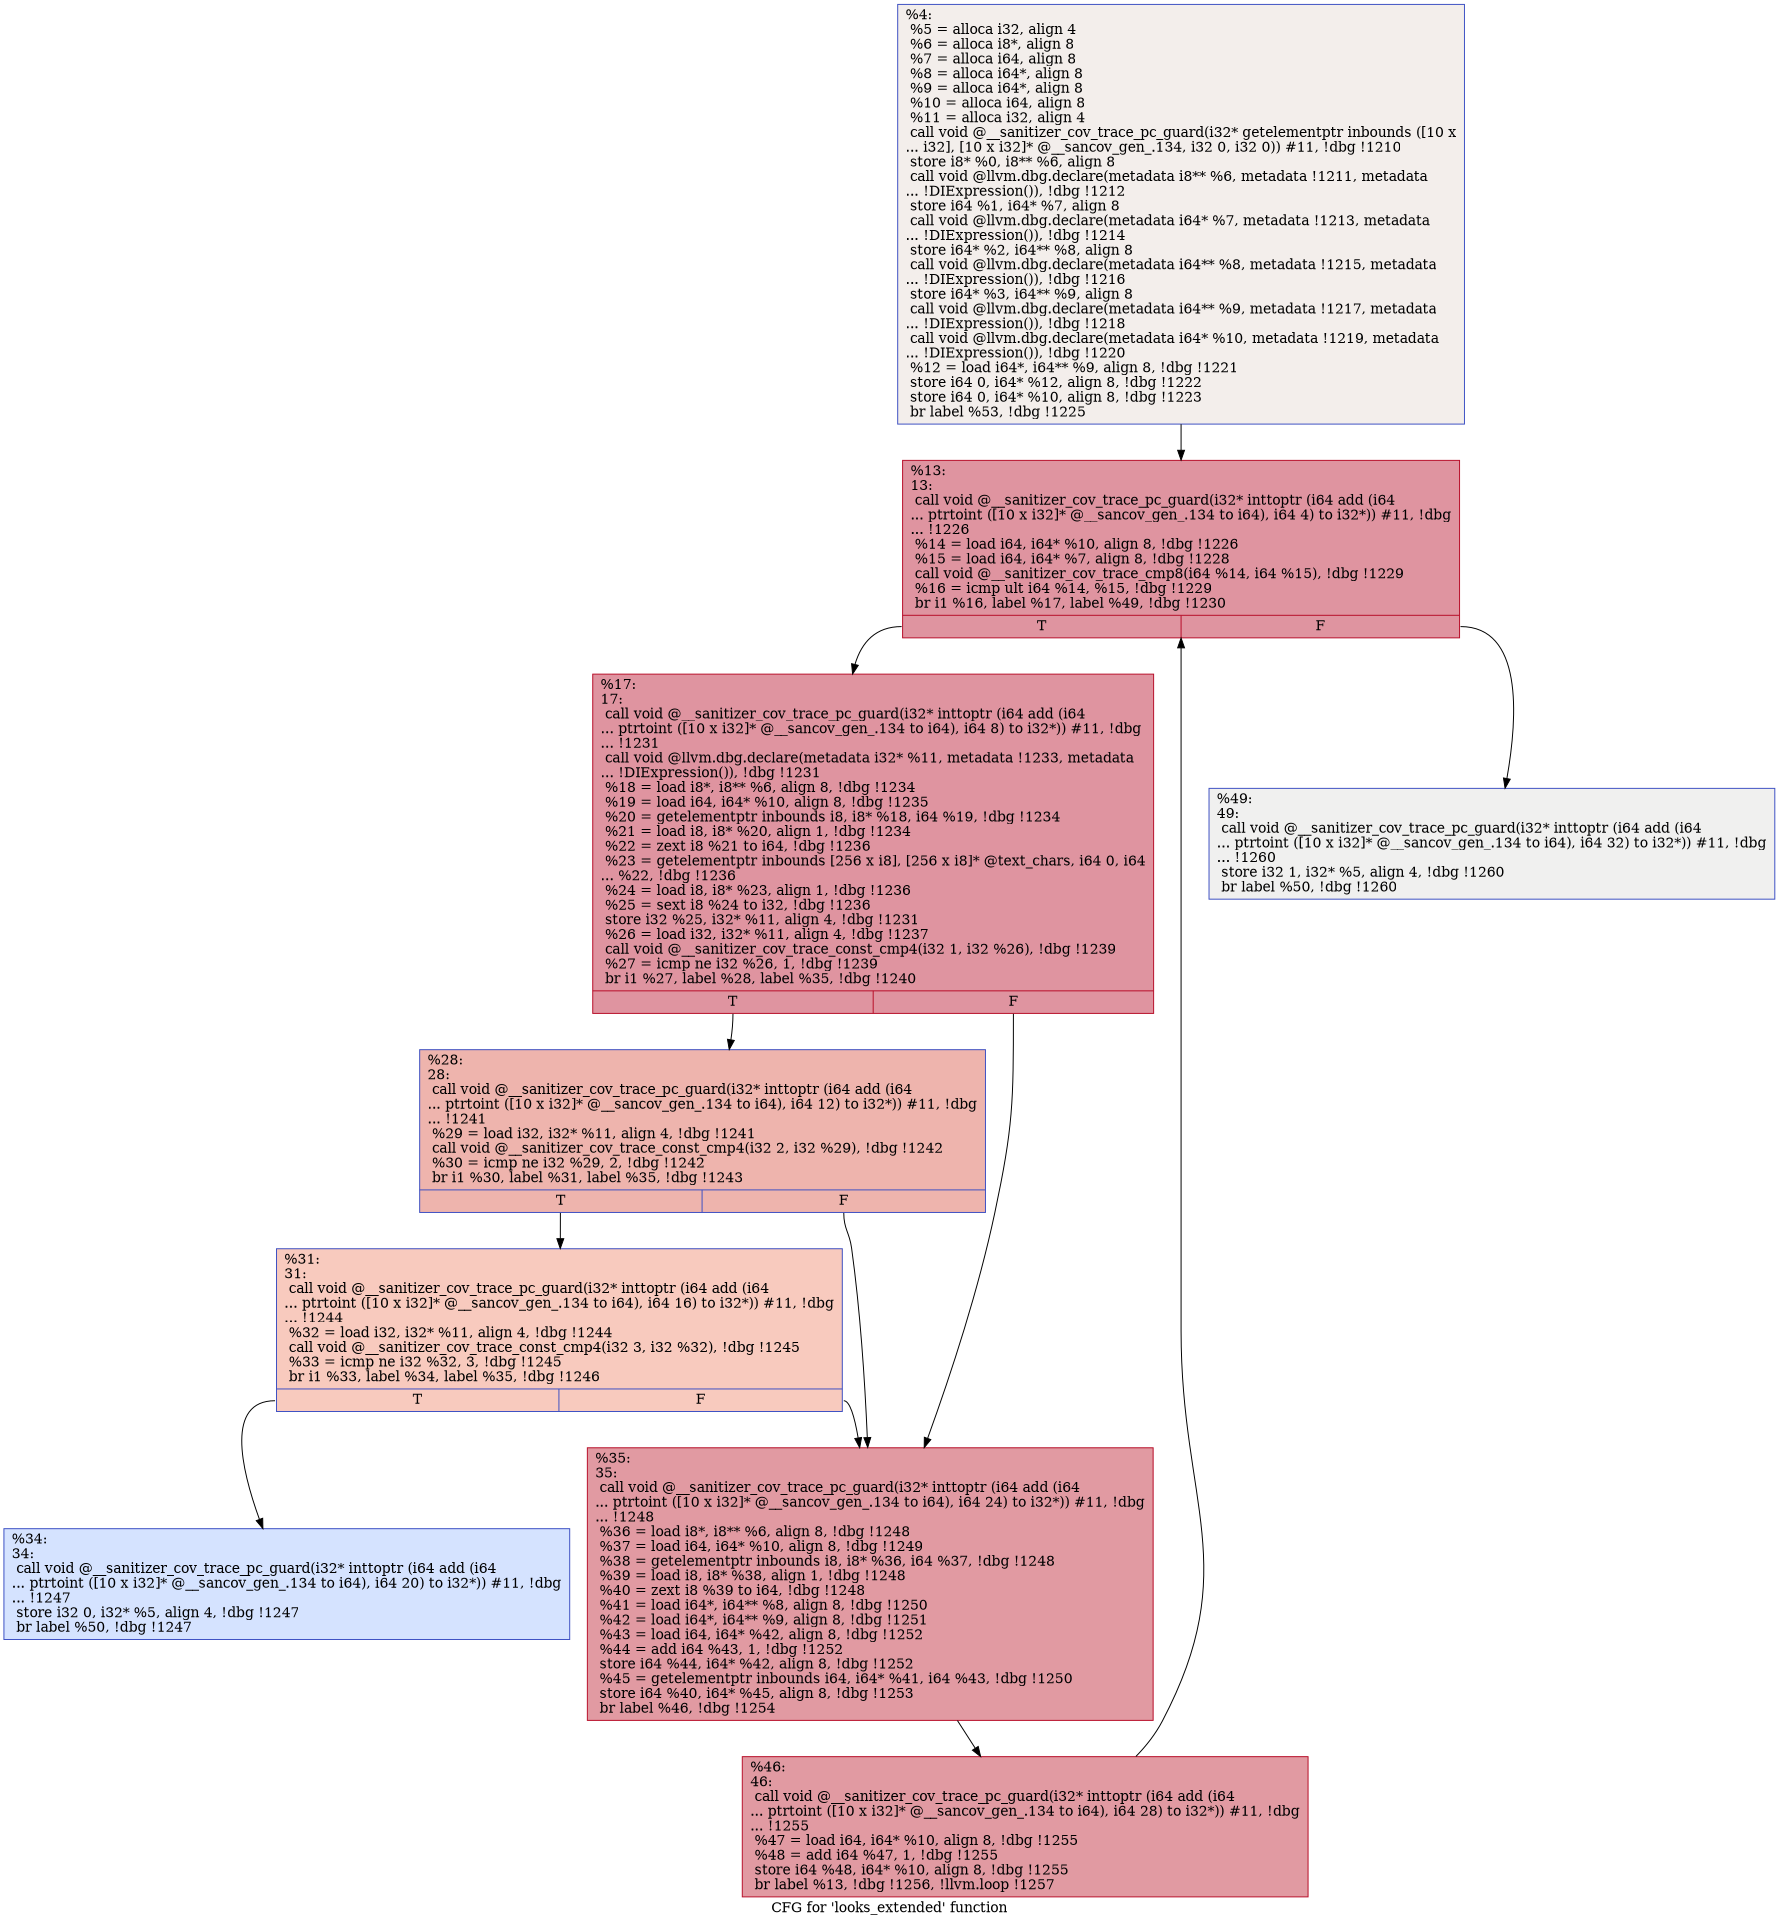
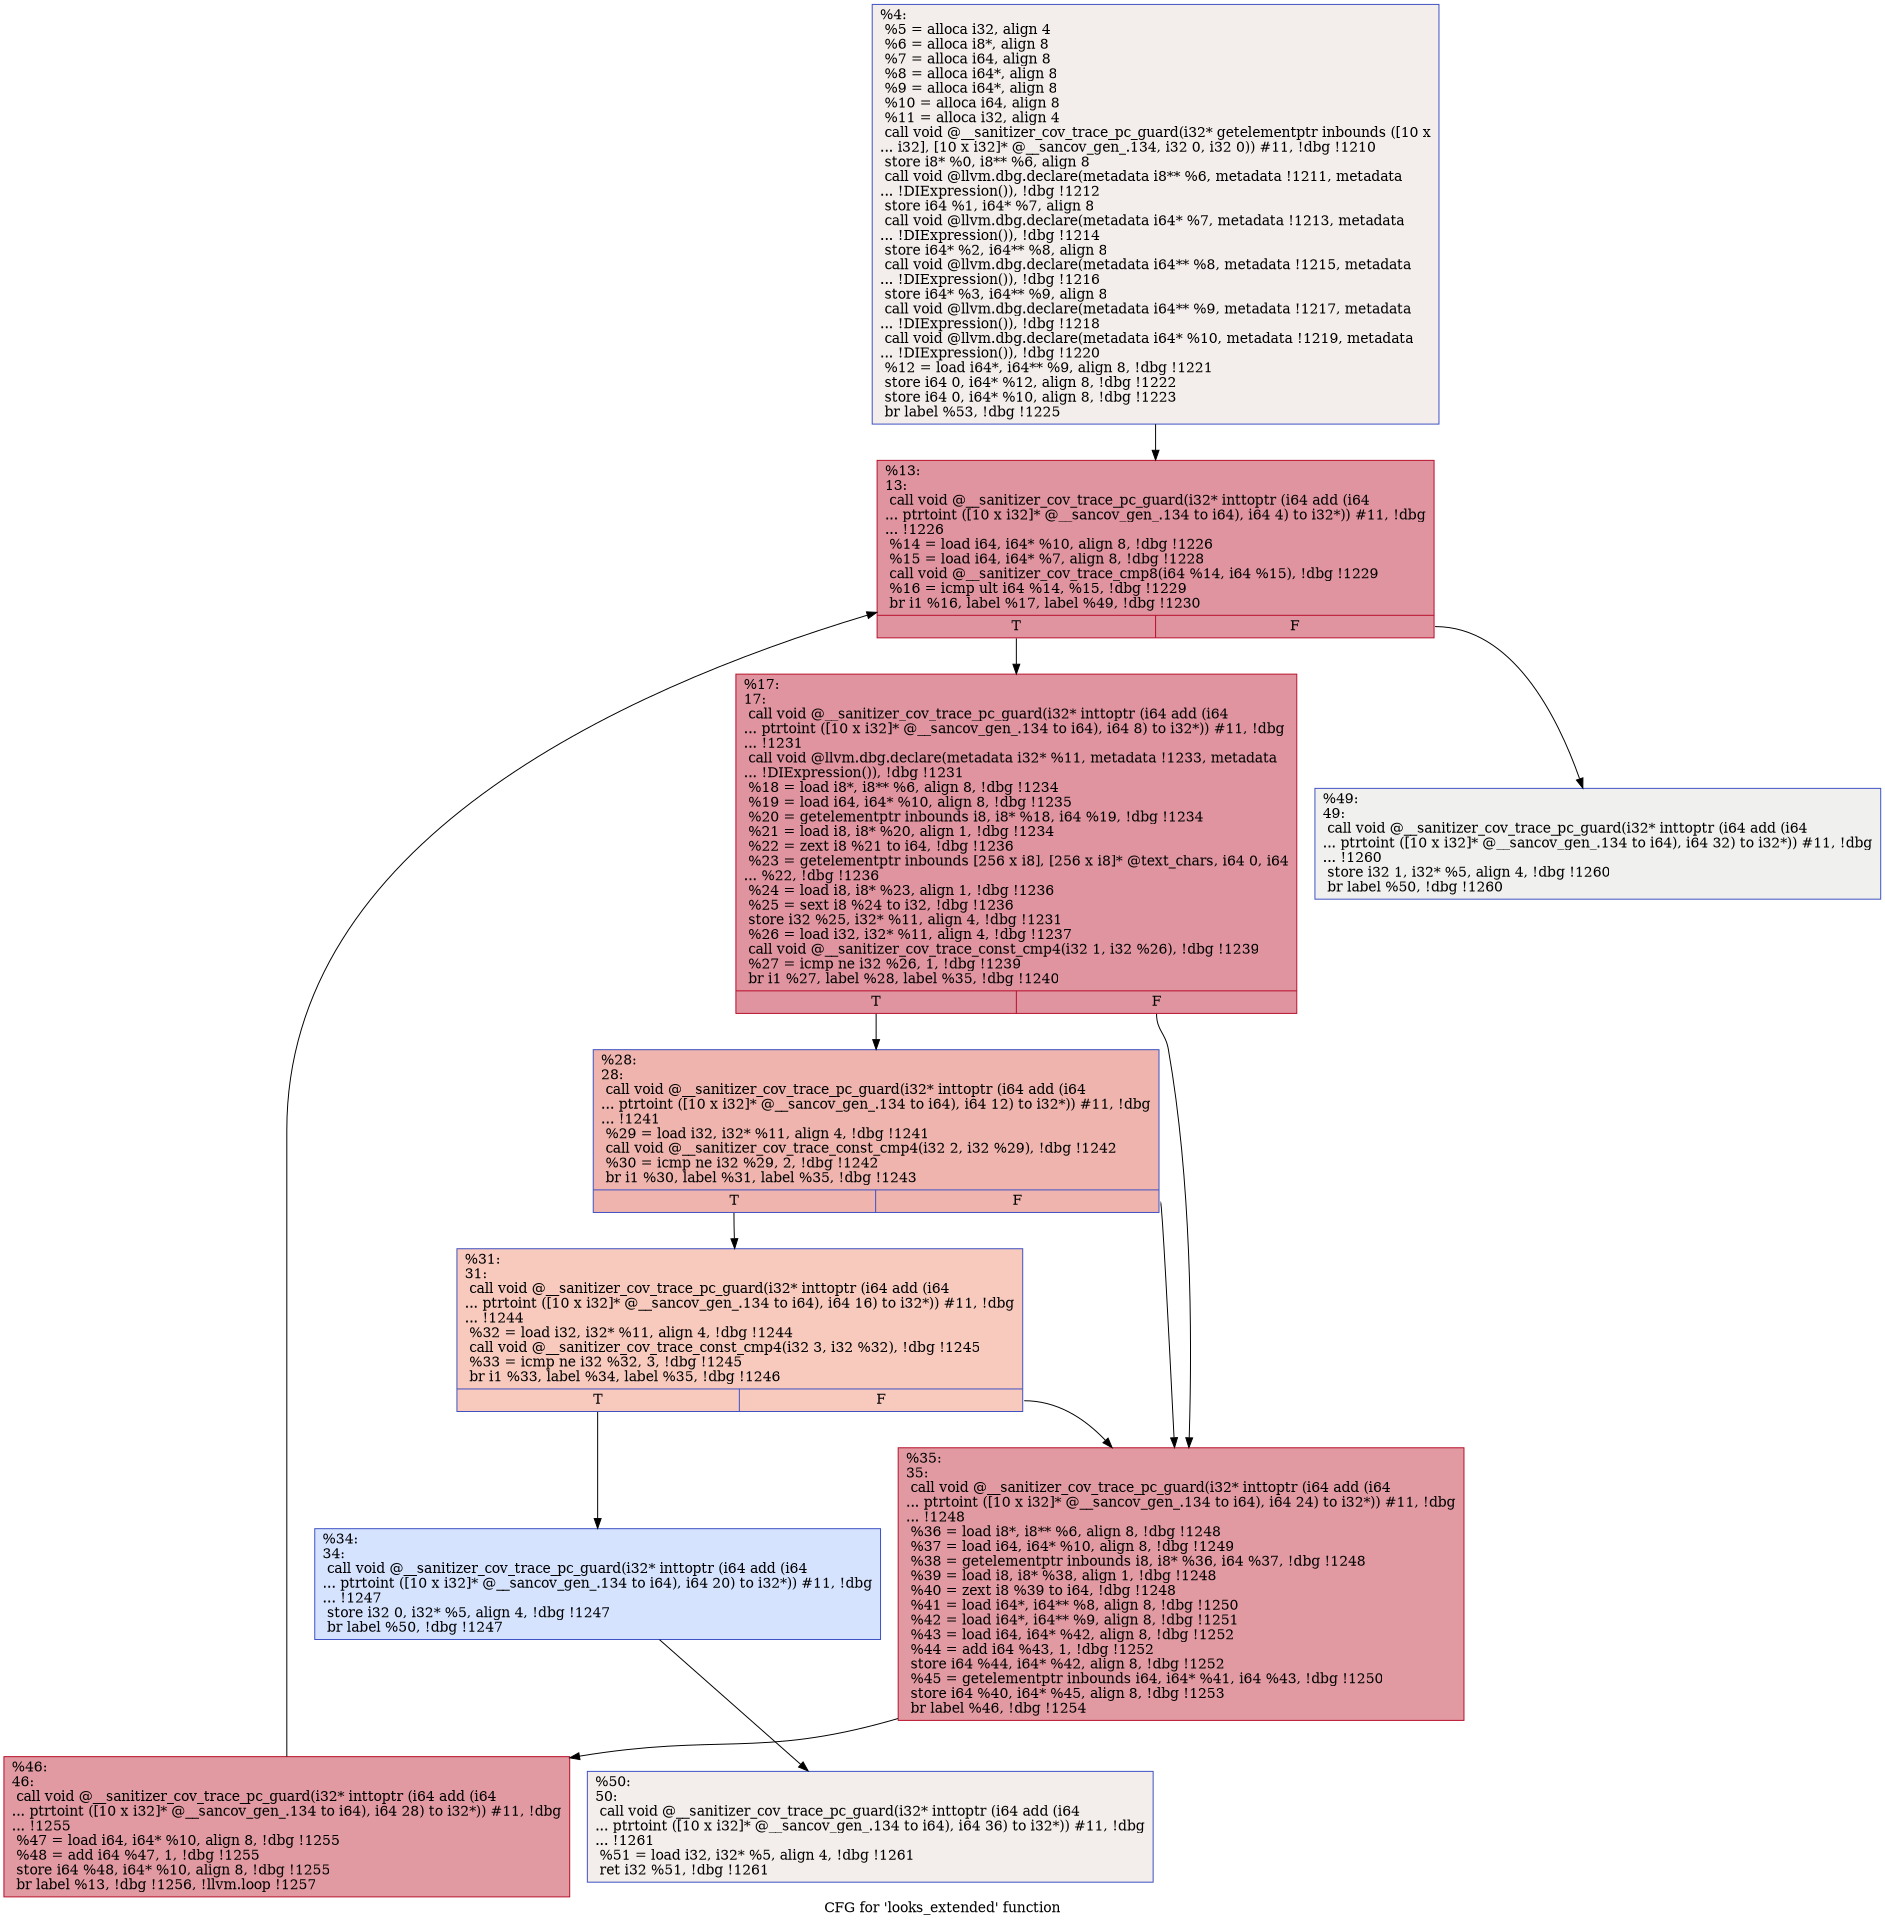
none -> (870, 1827)
